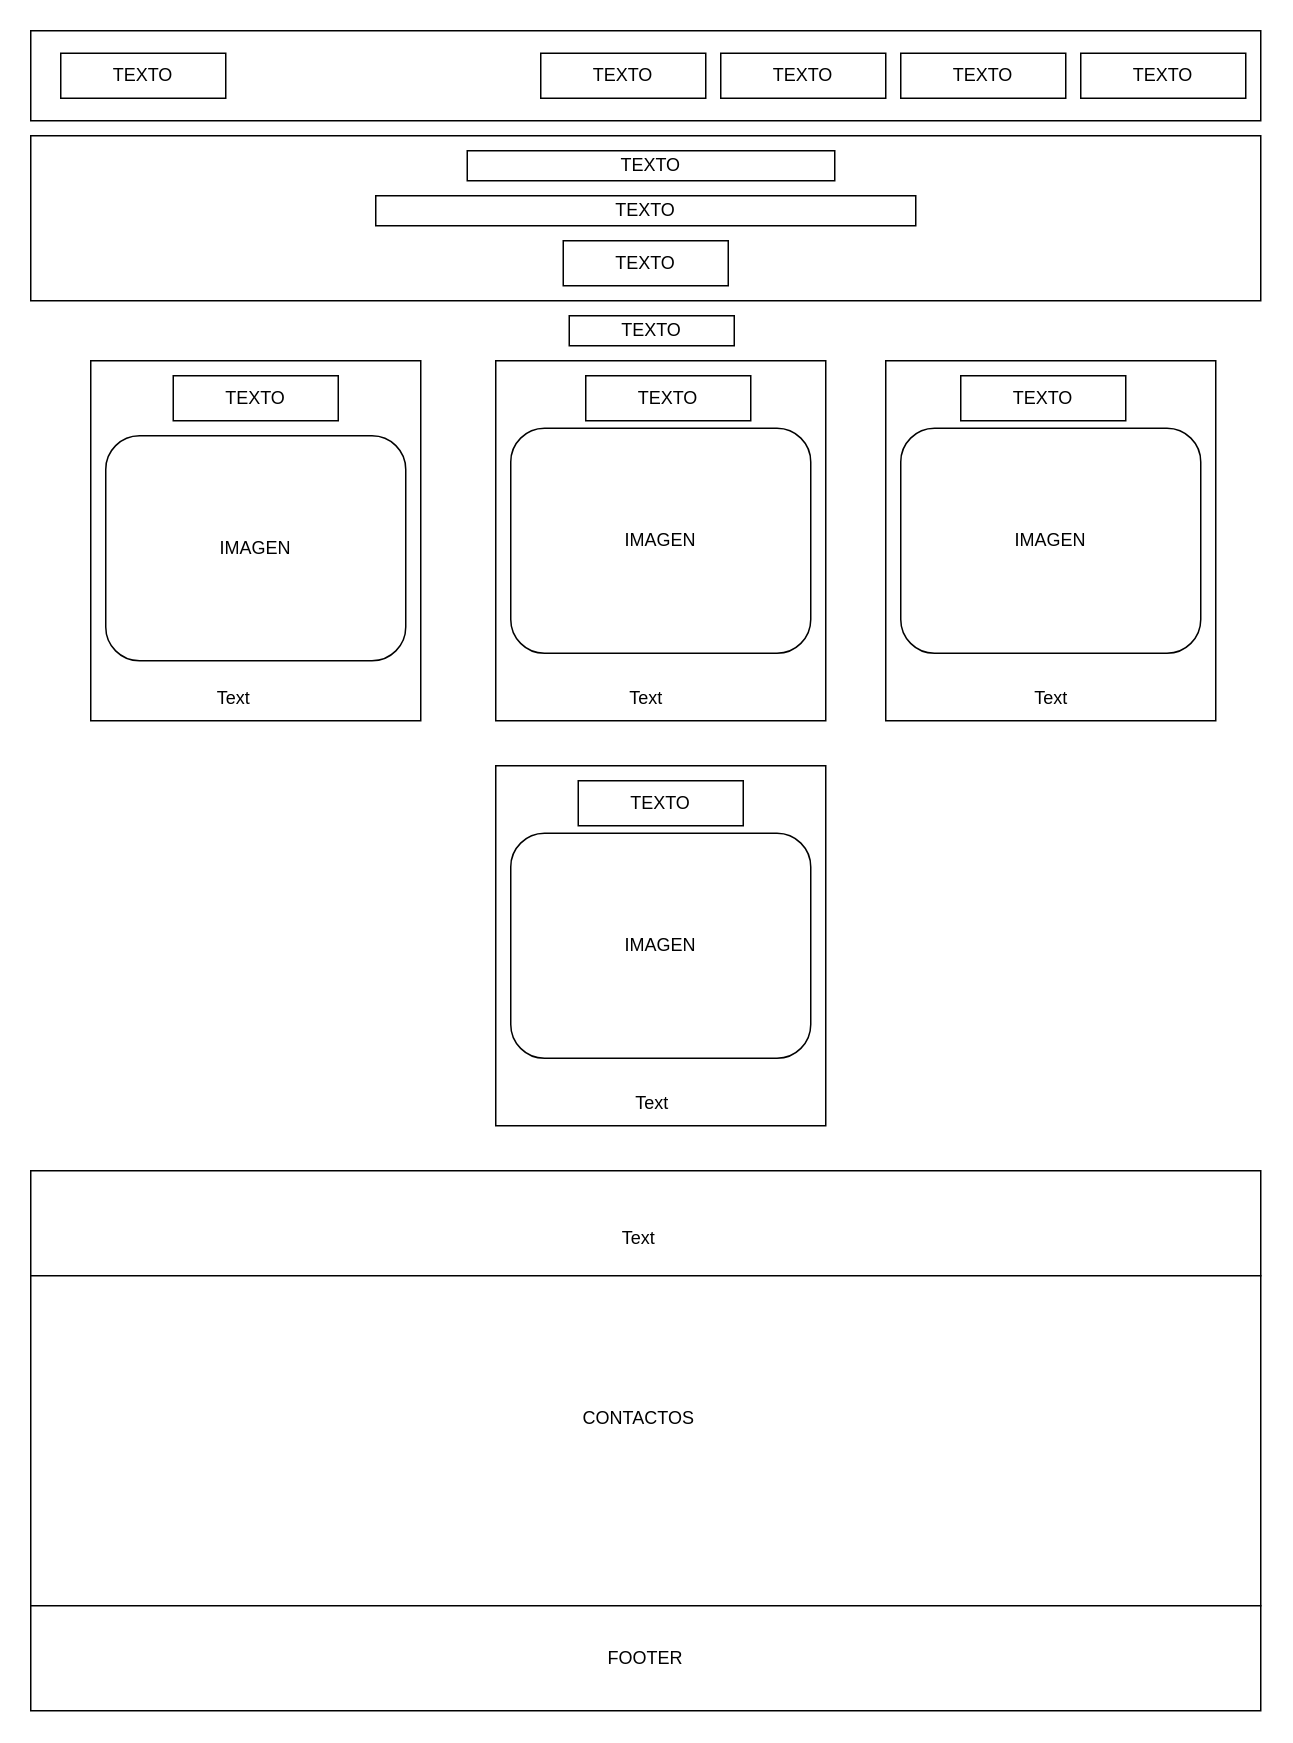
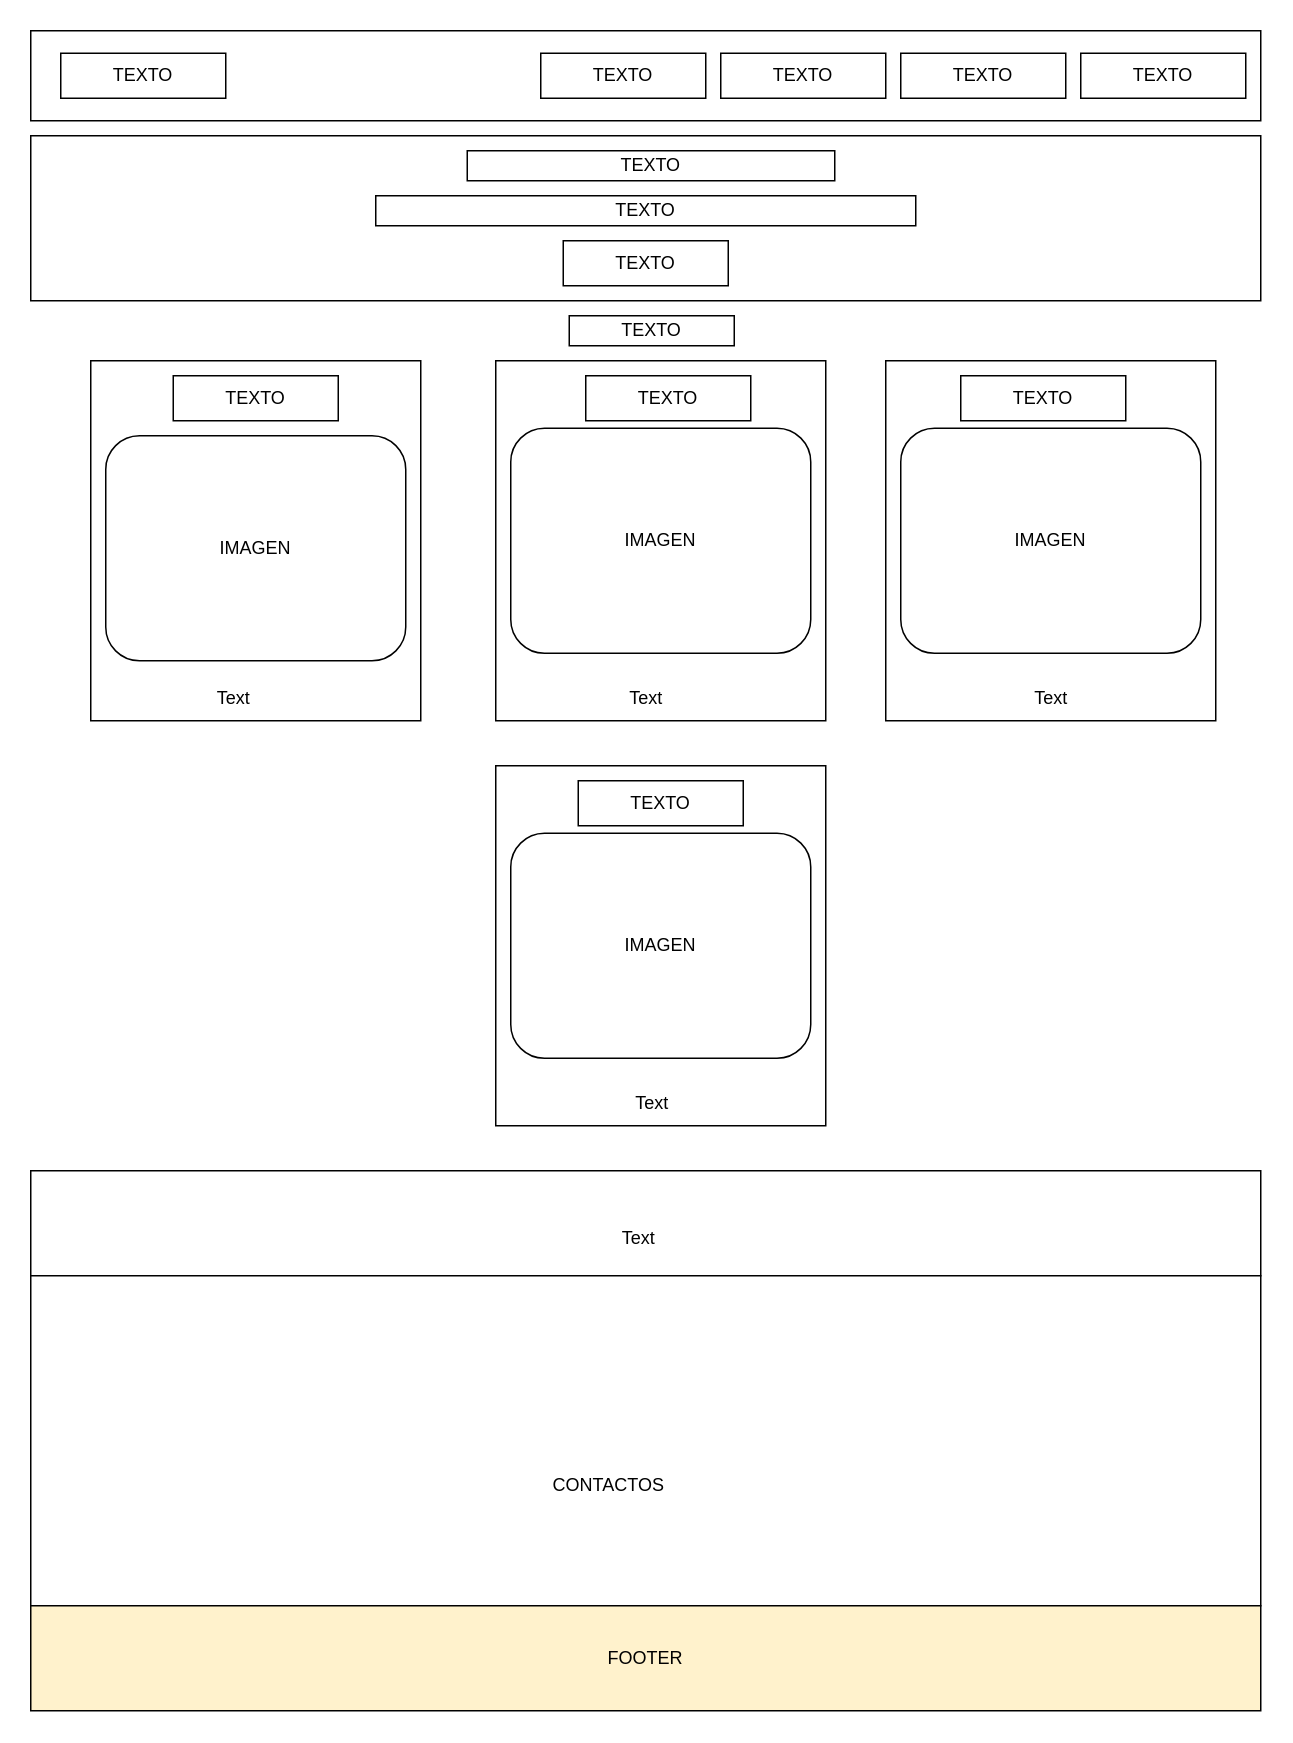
(638, 1418) -> (608, 1486)
(646, 1658) -> (646, 1658)
